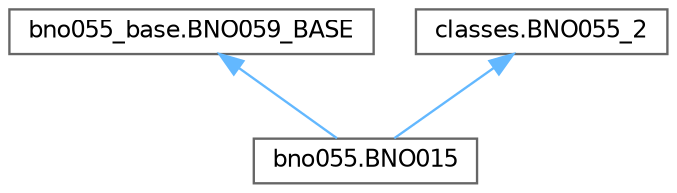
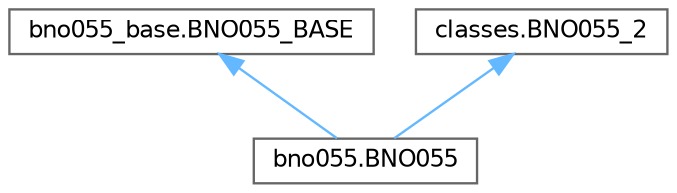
(192, 32) -> (192, 32)
(365, 161) -> (365, 161)
